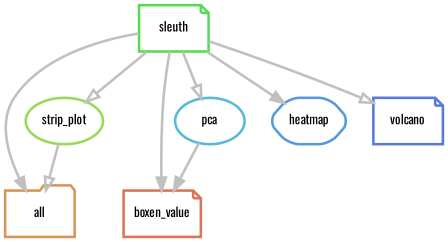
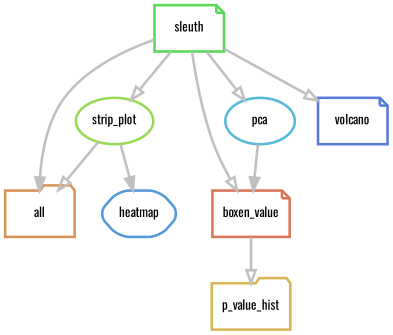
(240, 74) -> (125, 161)
(162, 114) -> (205, 117)
none -> (251, 306)
